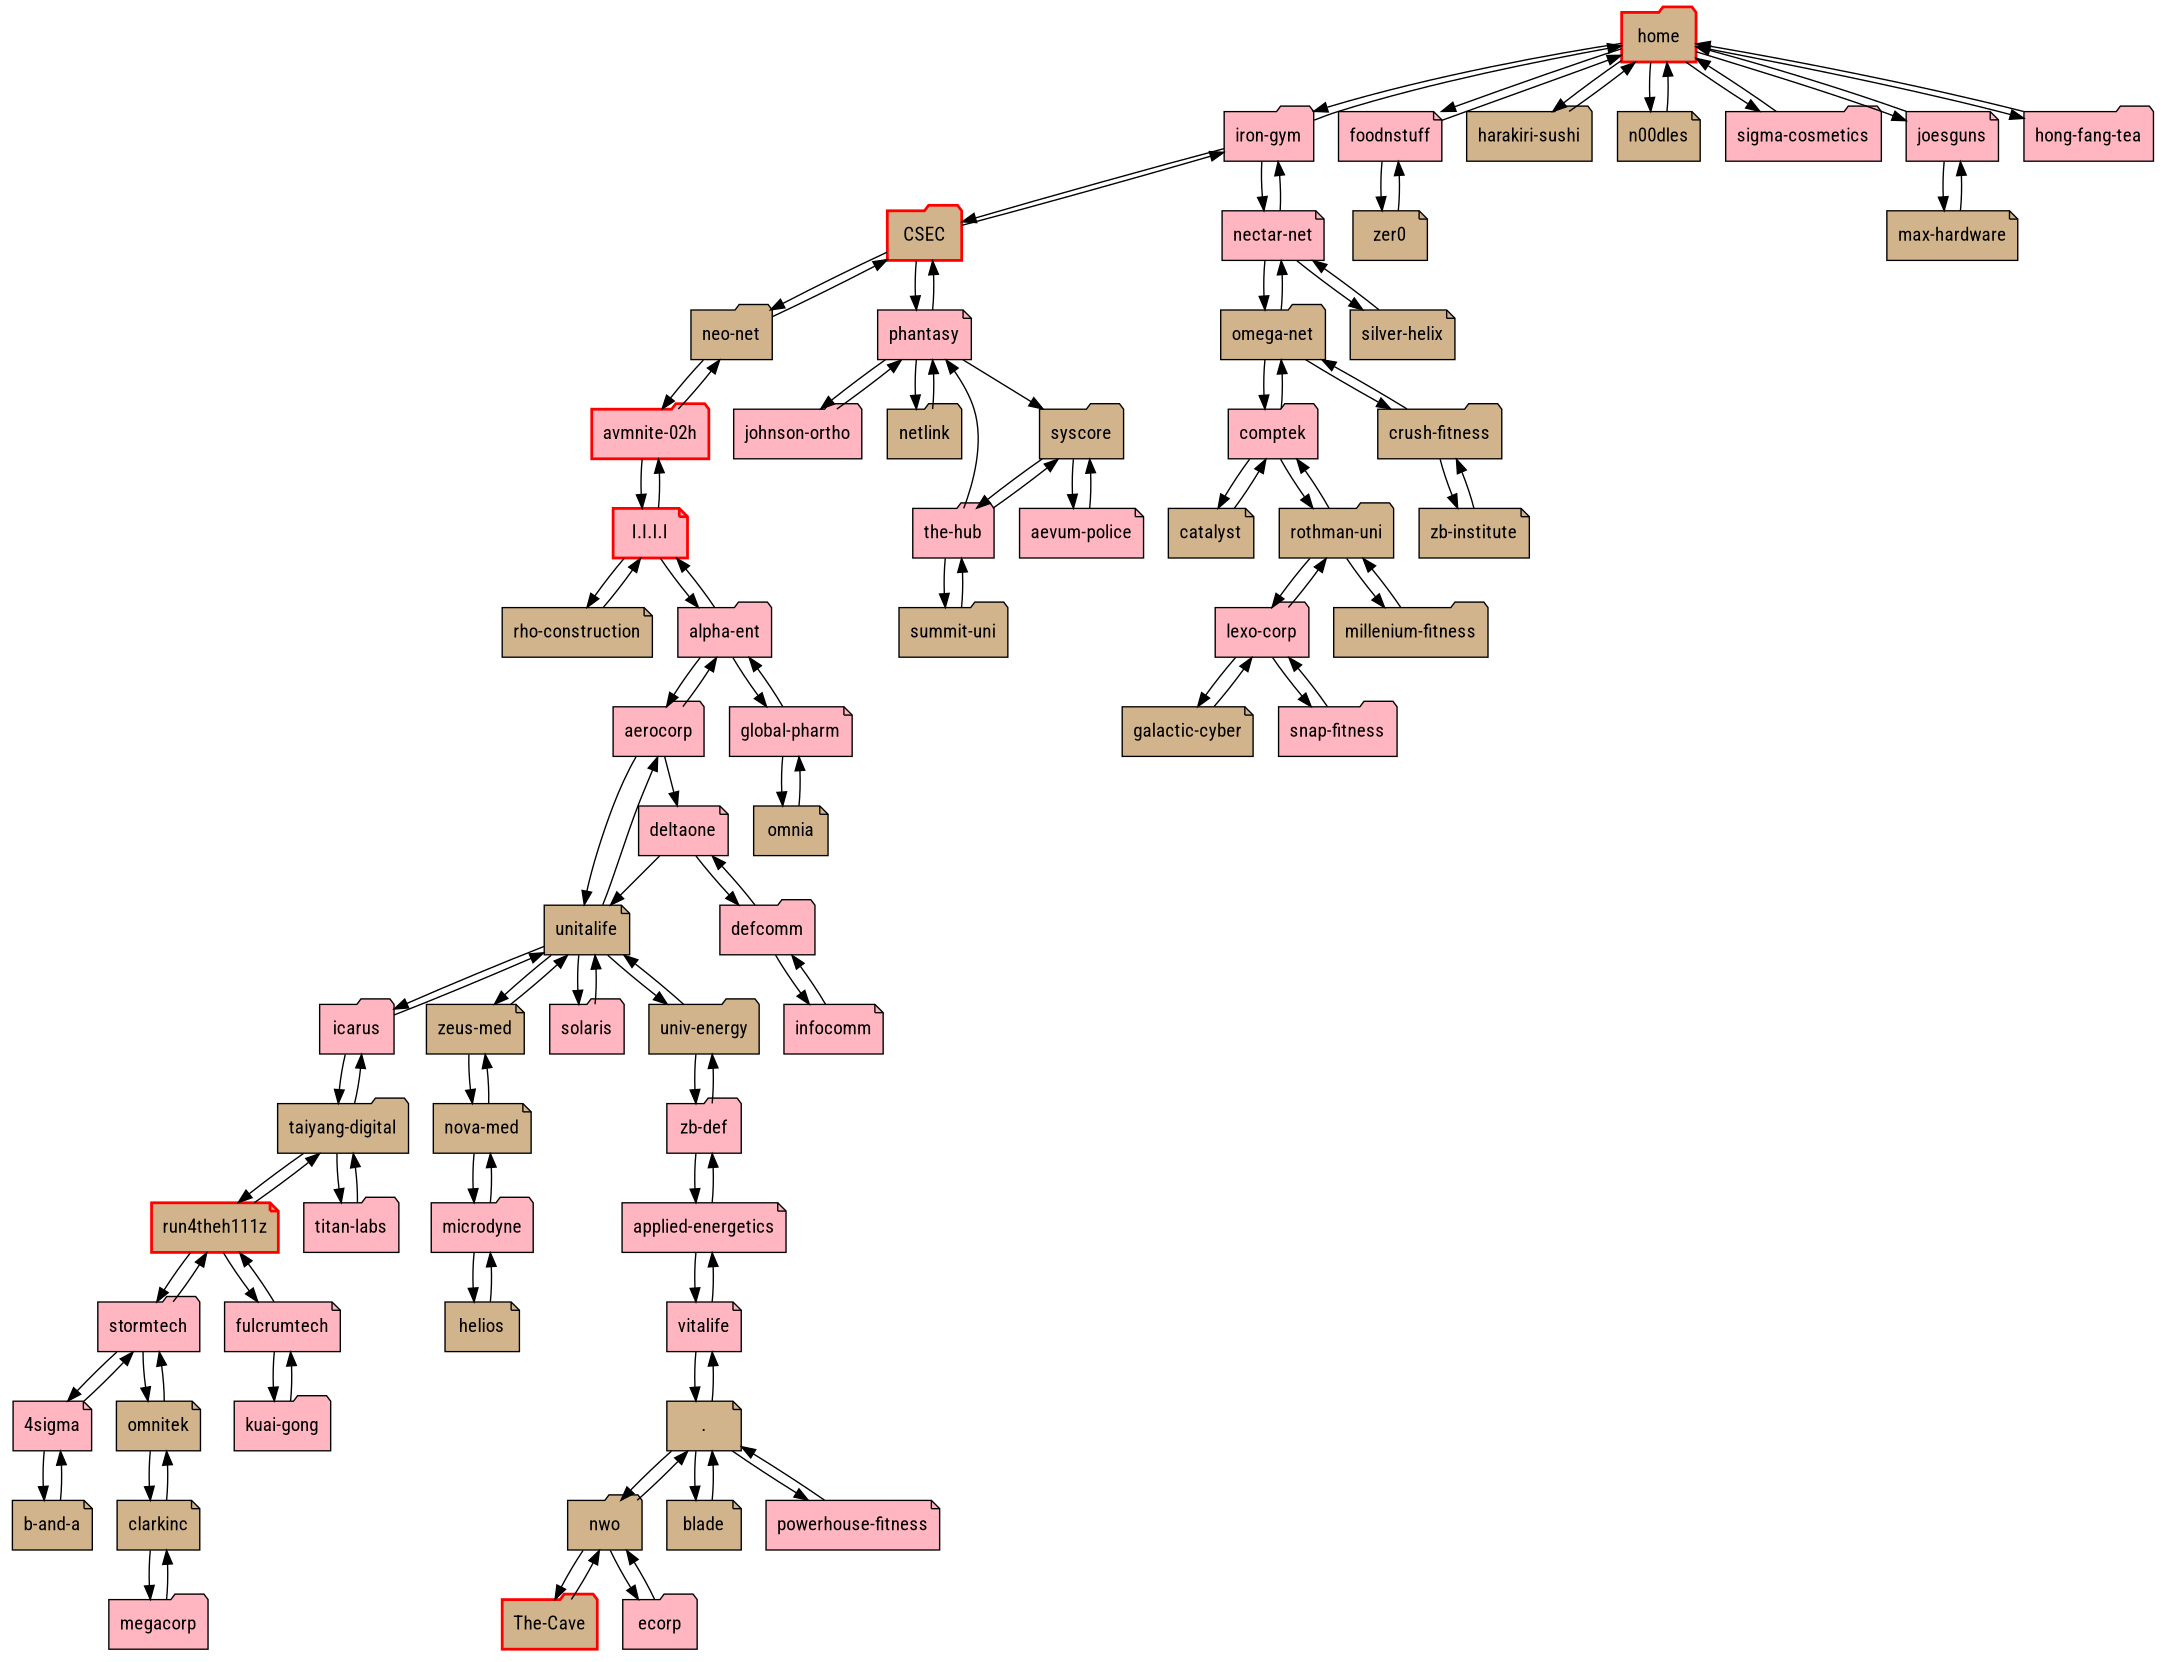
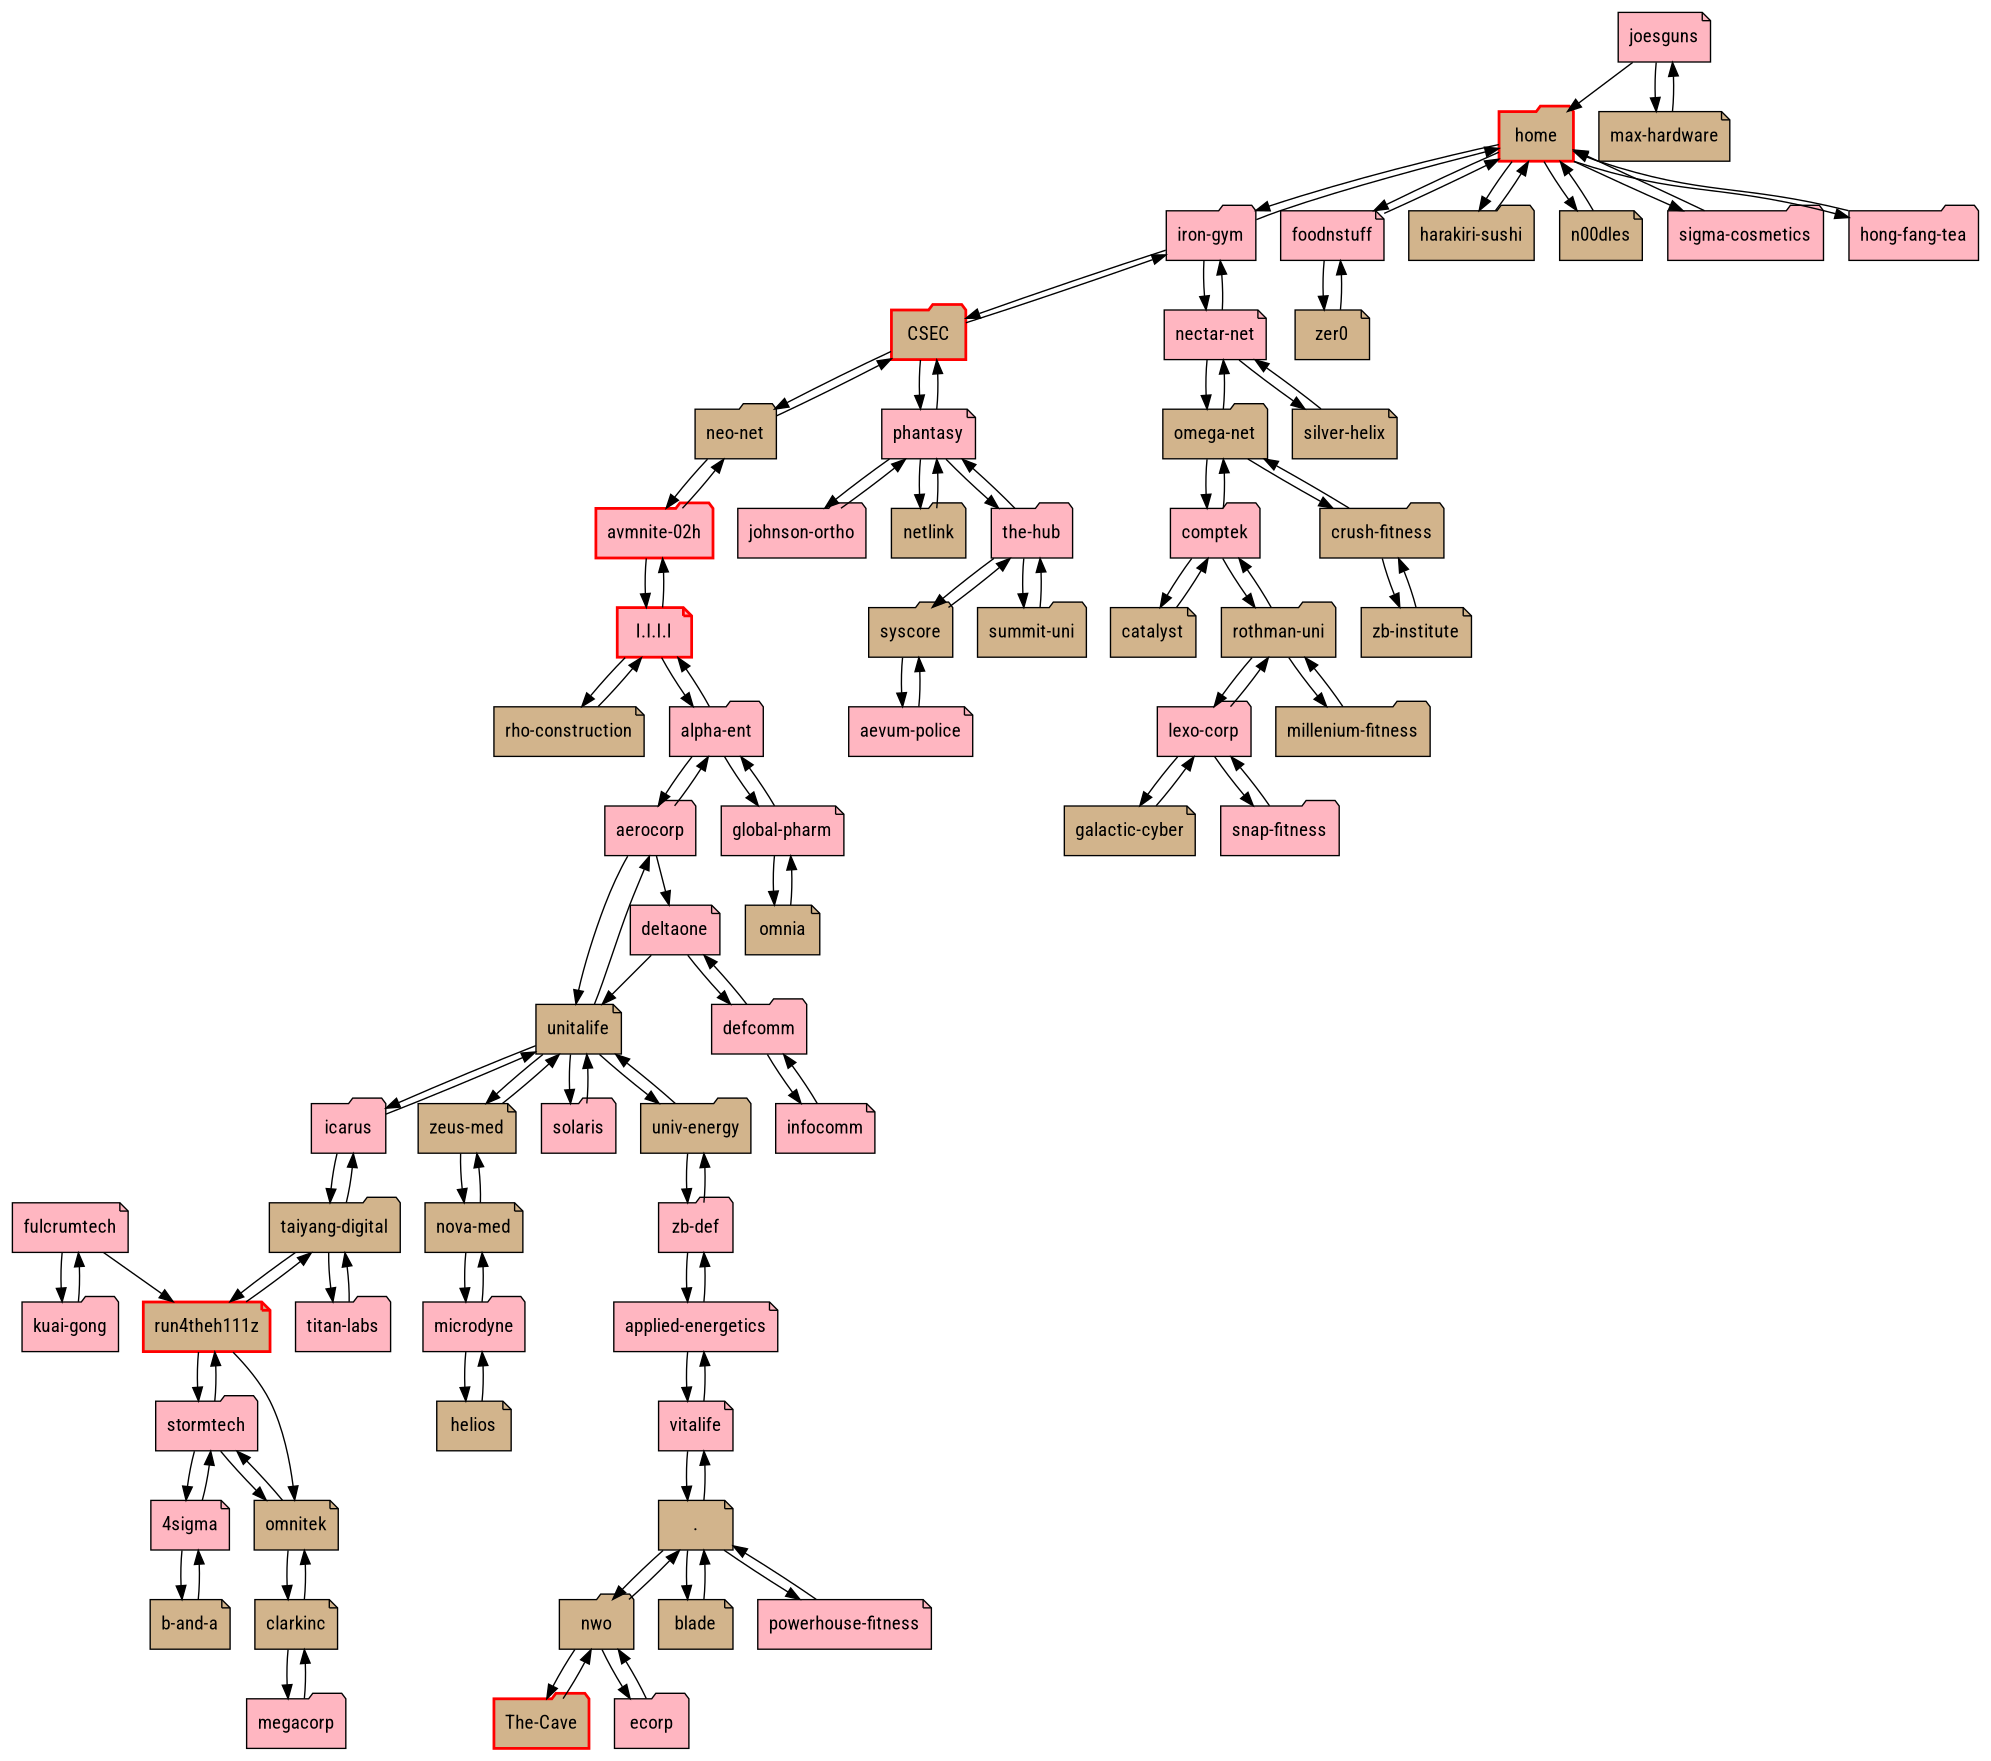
(1795, 83) -> none
(997, 381) -> (967, 480)
(236, 1272) -> (276, 1414)
